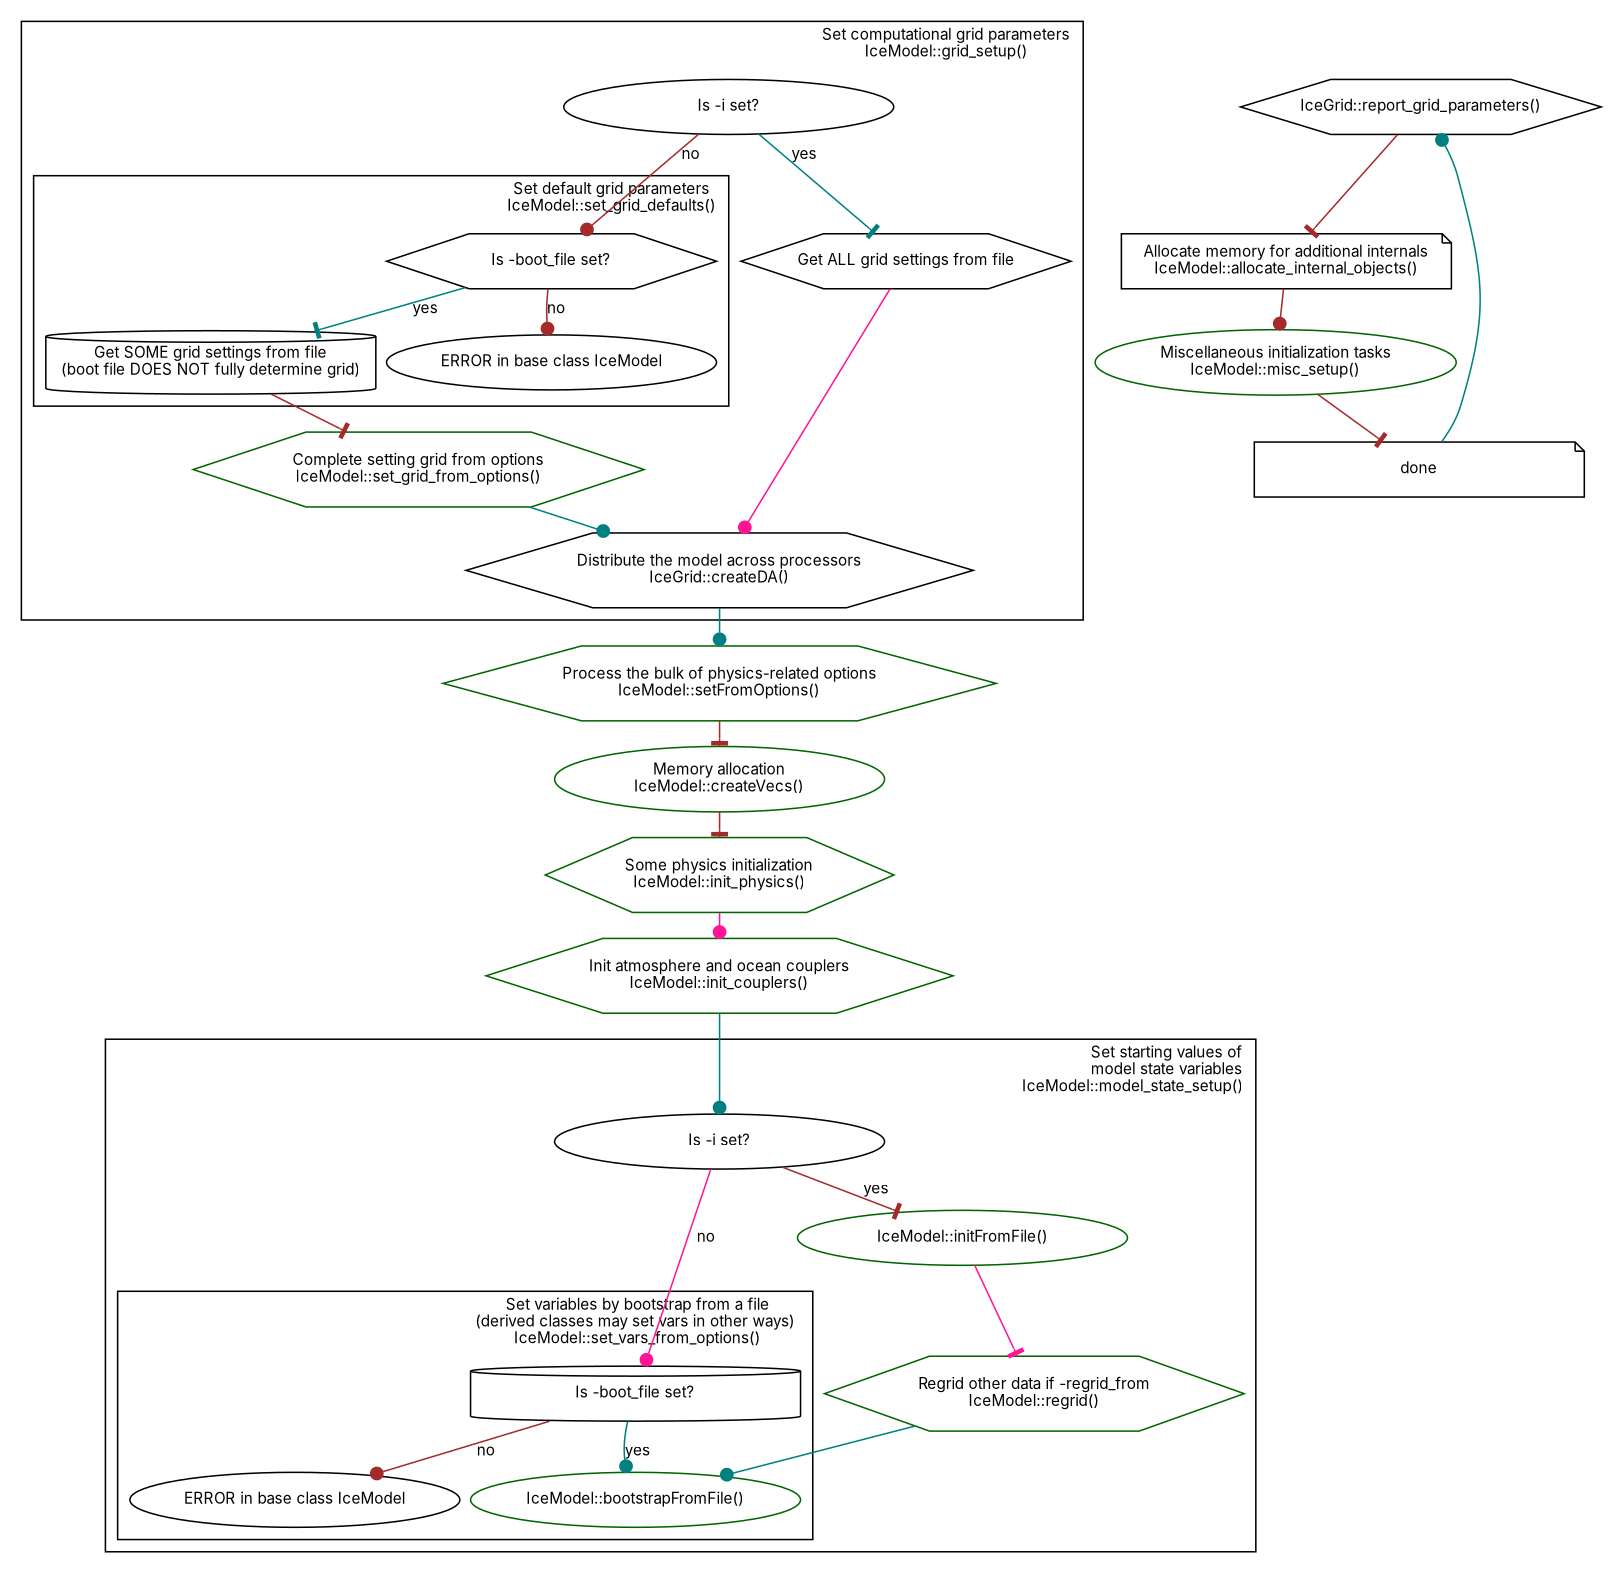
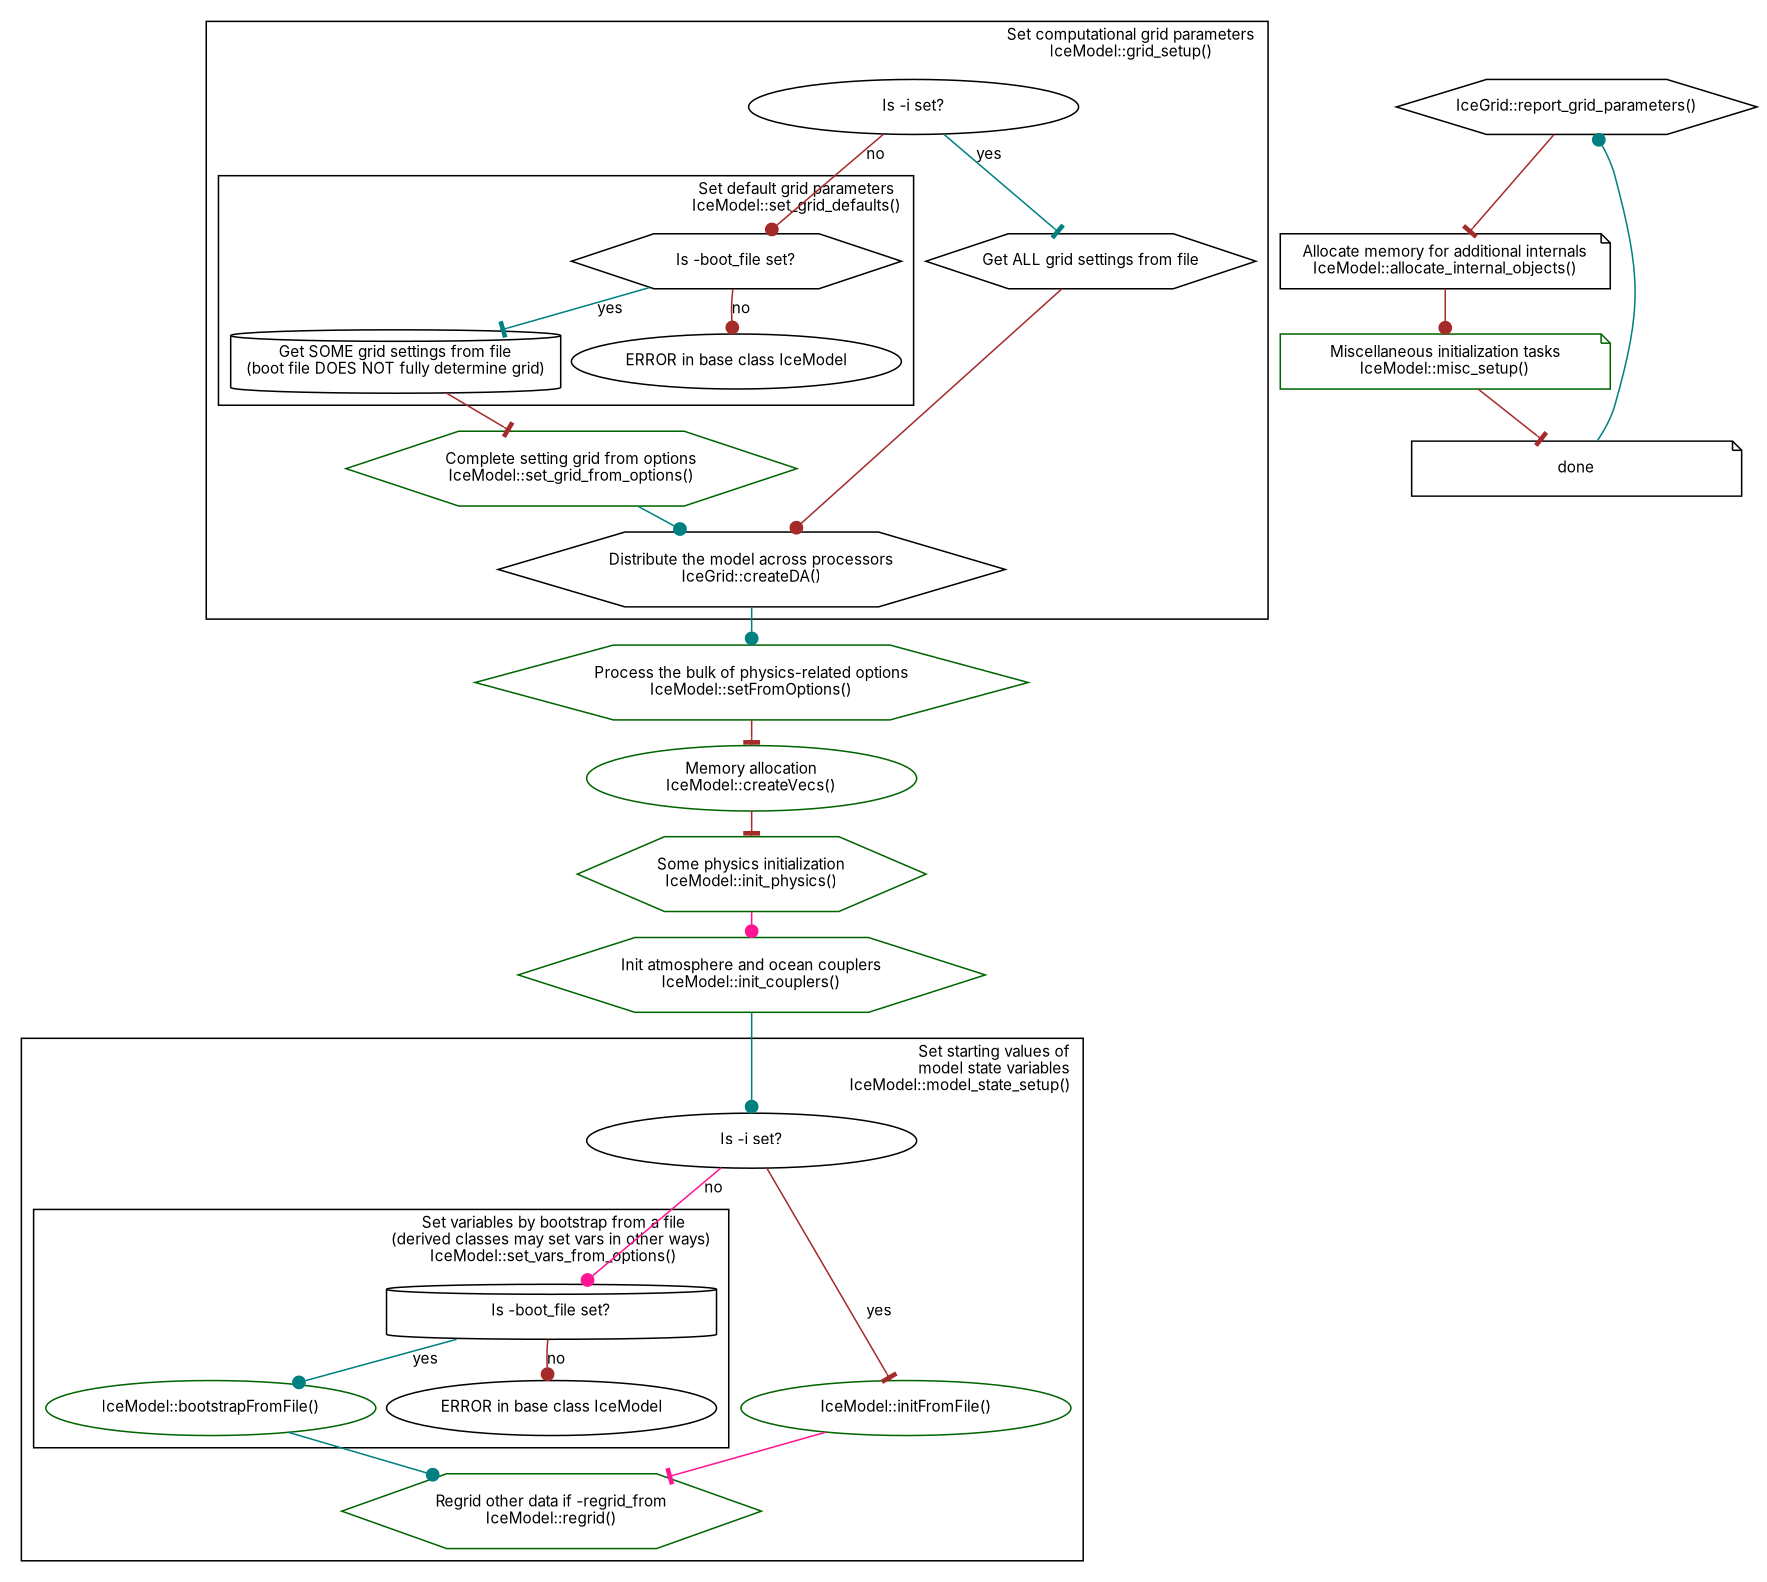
(1276, 362) -> (1445, 361)
(819, 405) -> (932, 406)
(824, 1450) -> (375, 1458)
